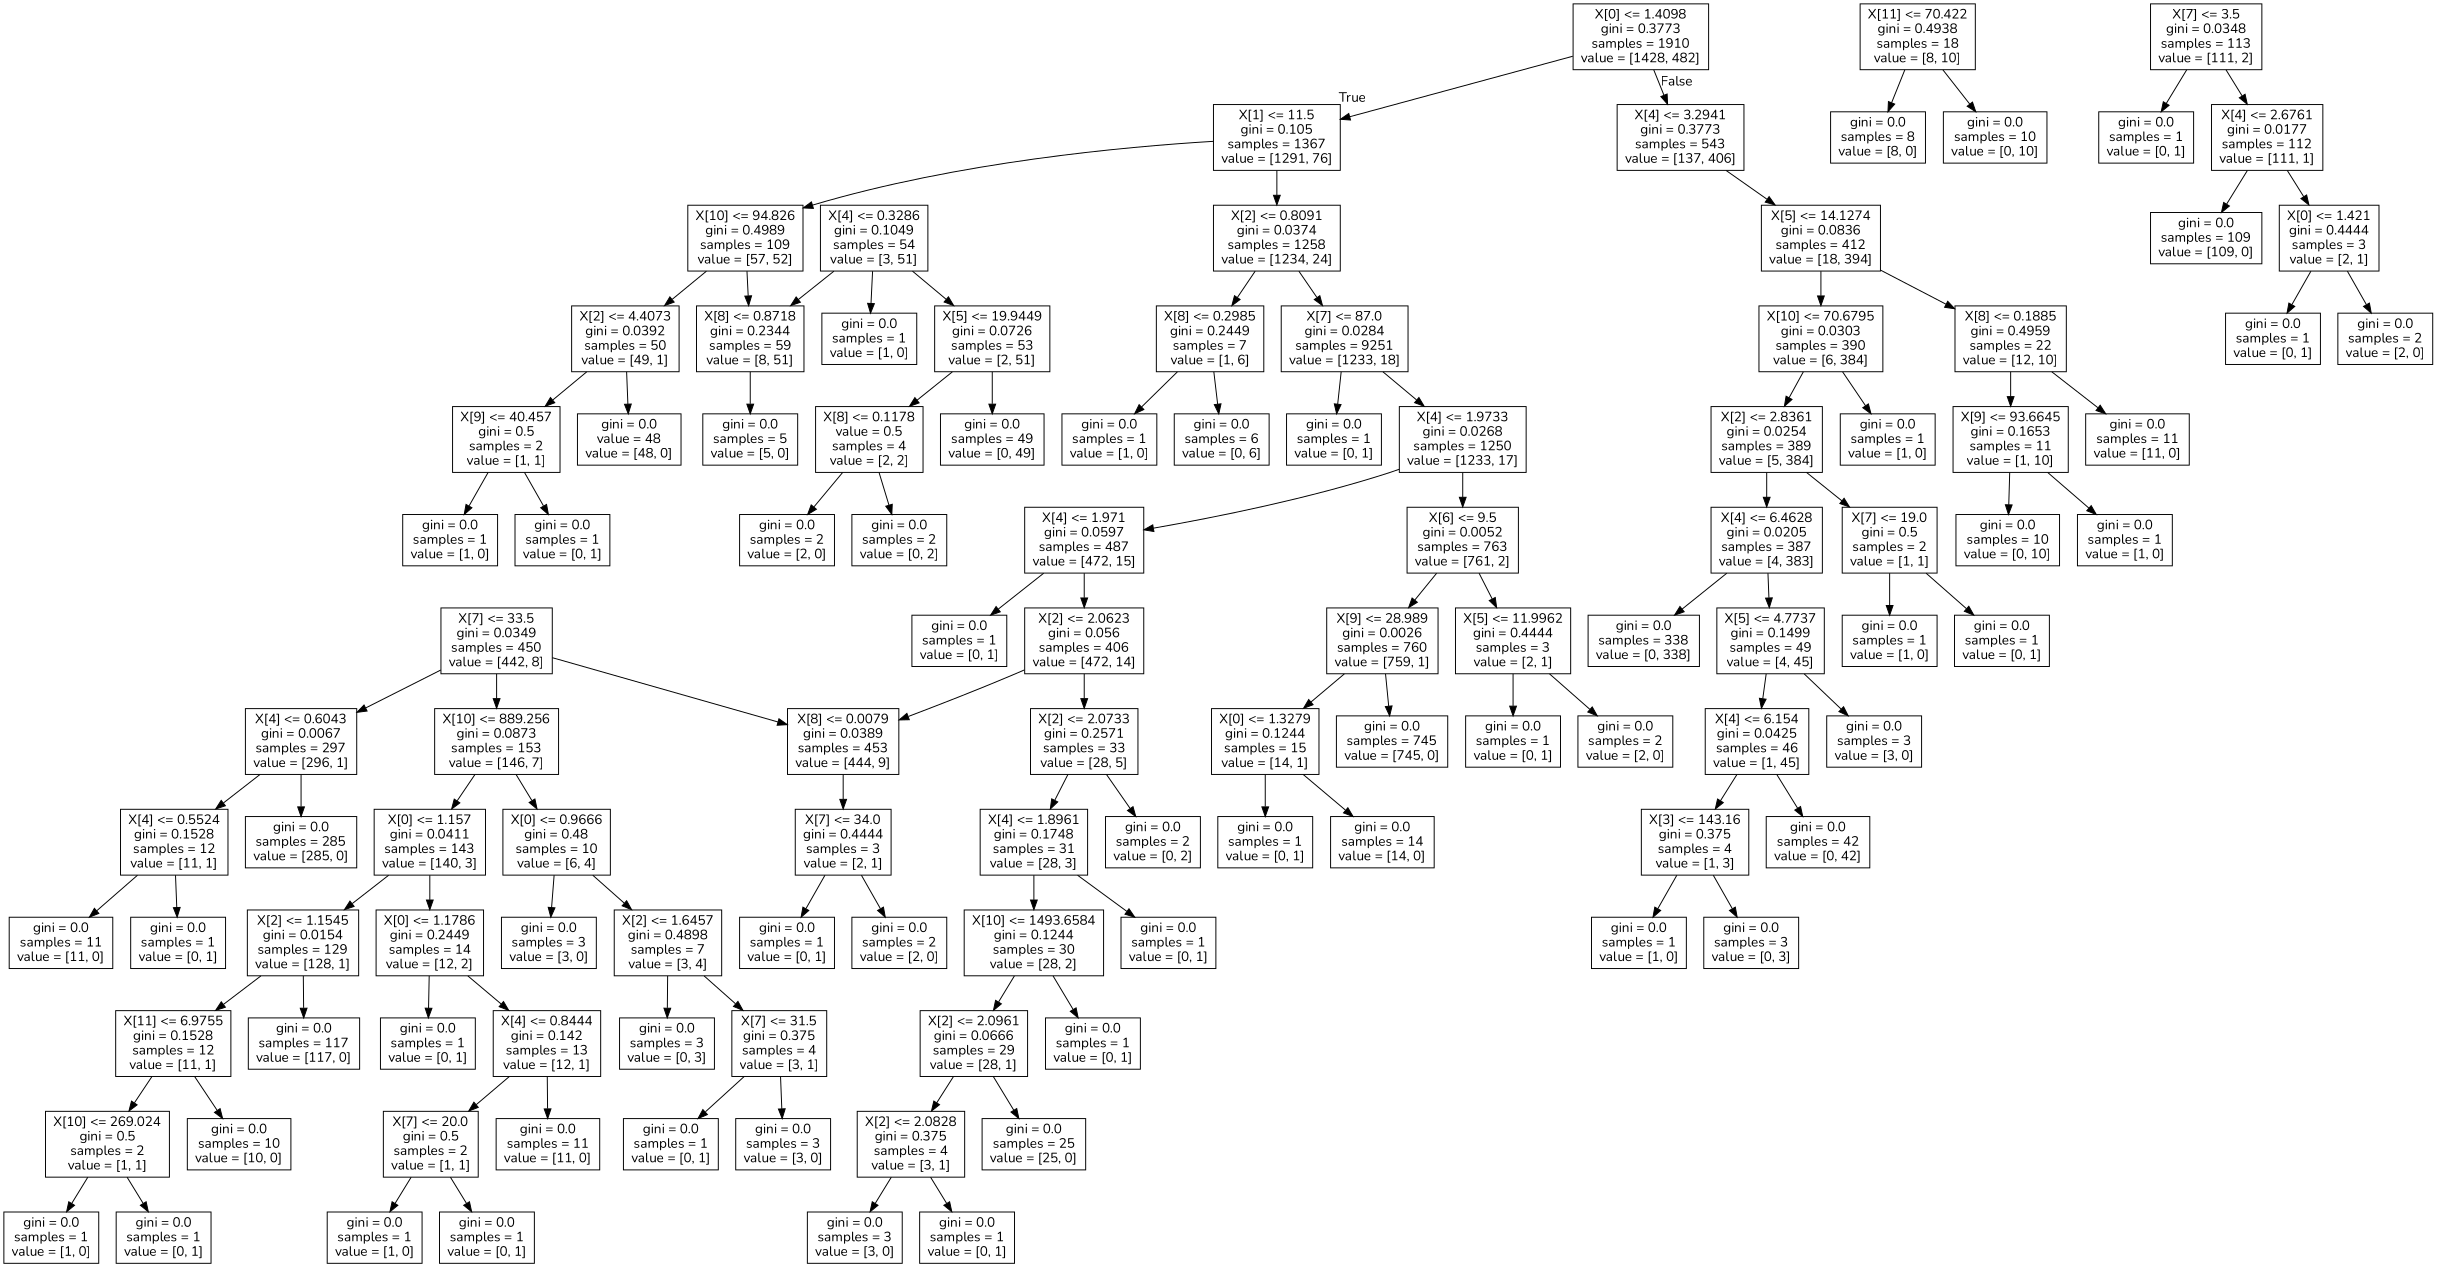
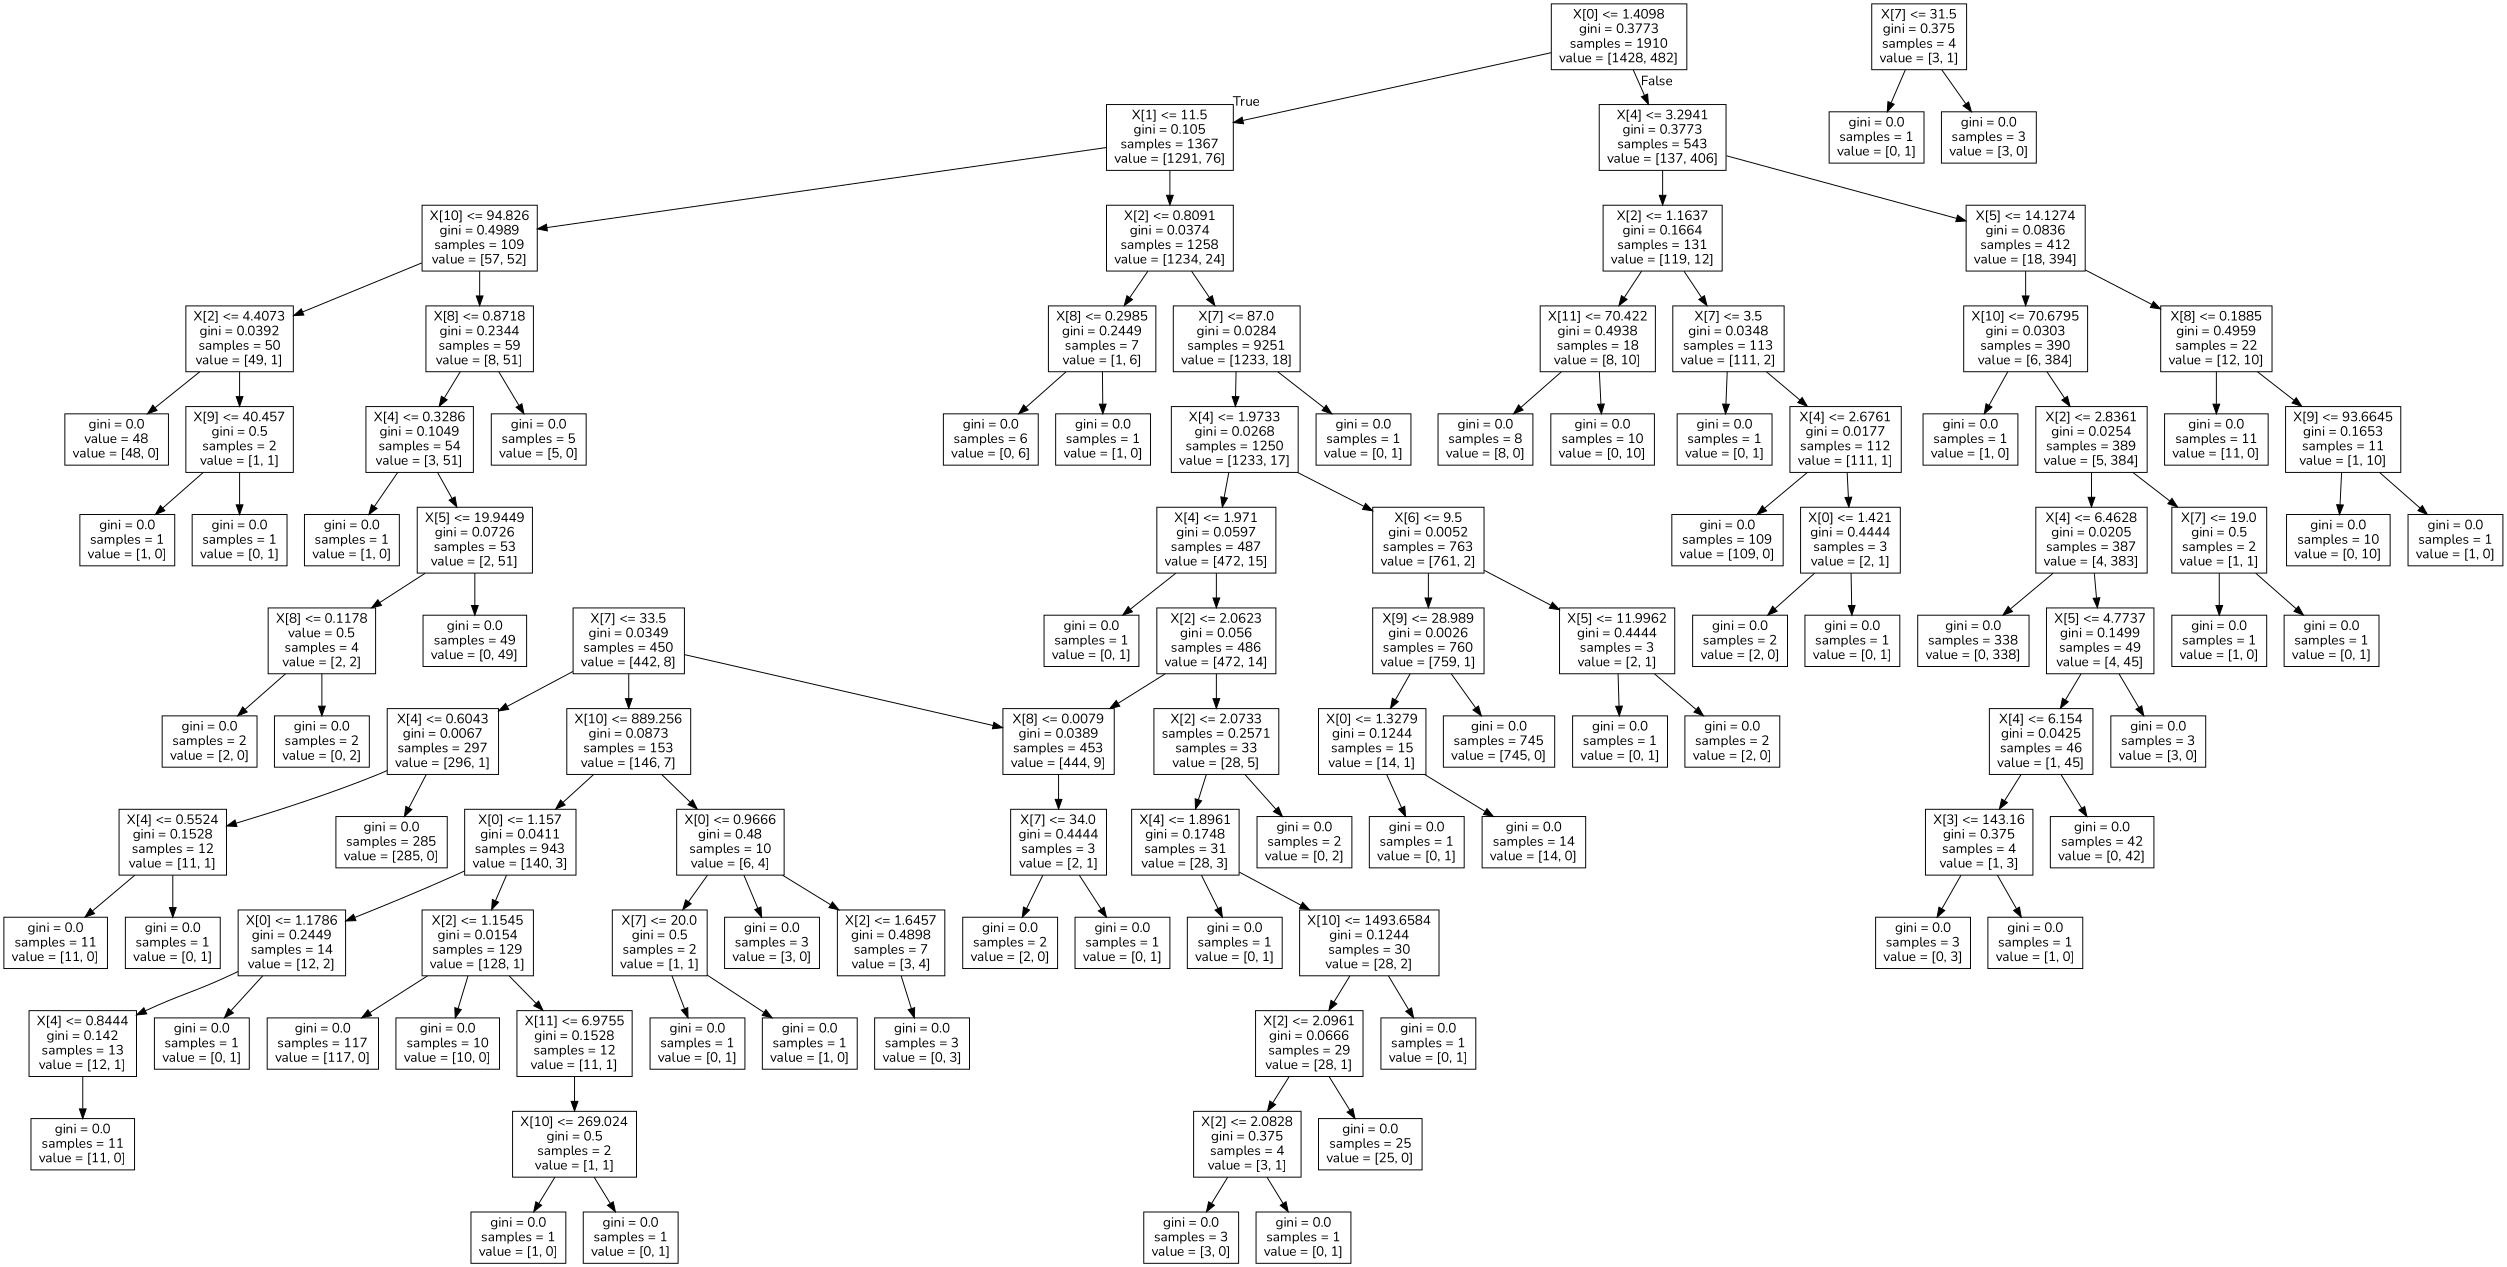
none -> (1663, 238)
(816, 285) -> (452, 385)
(1084, 641) -> (1216, 641)
(1084, 742) -> (1216, 742)
(430, 842) -> (520, 842)
(720, 990) -> none
(493, 1091) -> (698, 888)
(206, 1094) -> (463, 992)
